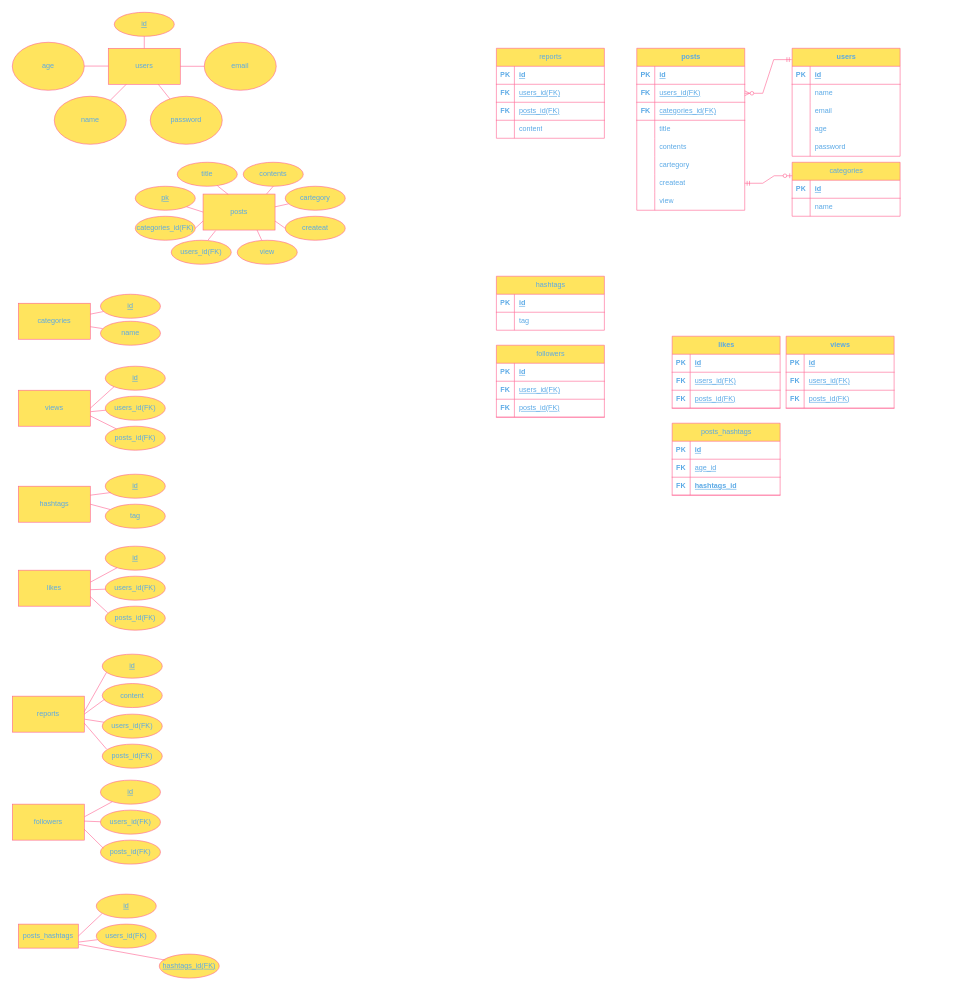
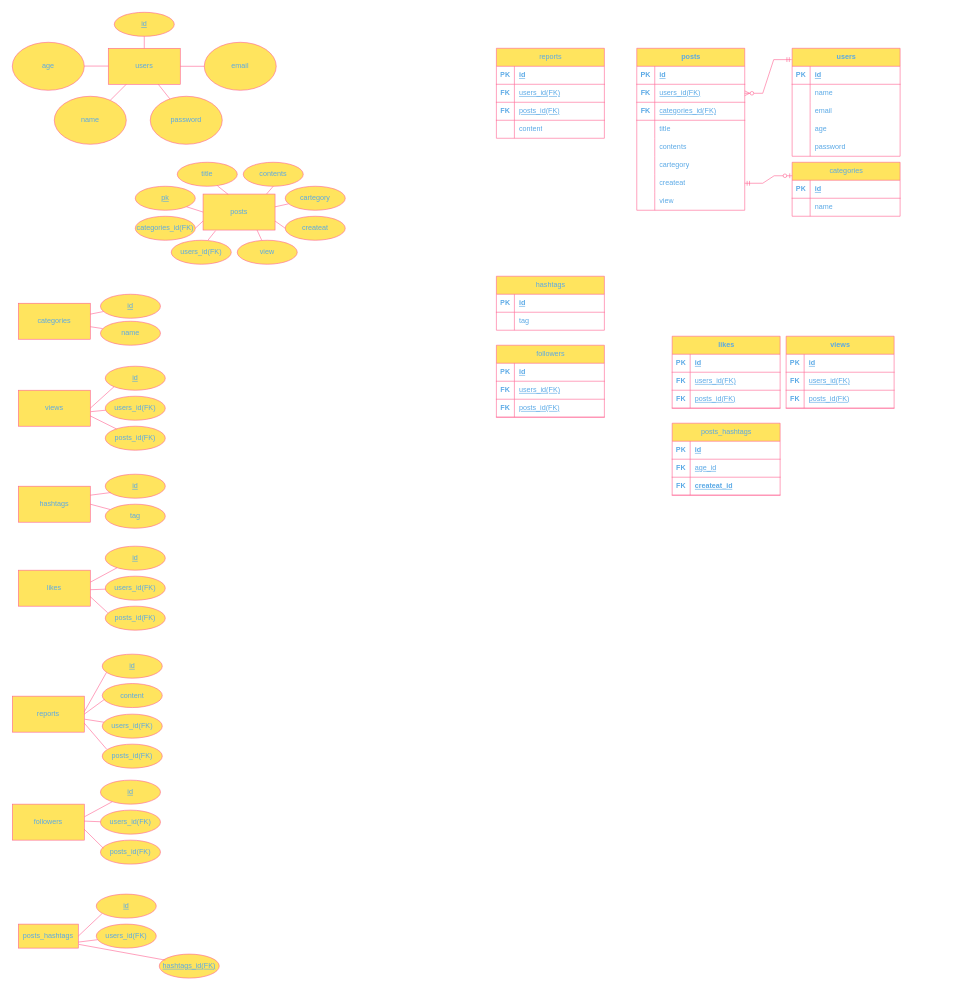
(716, 486) -> (716, 486)
